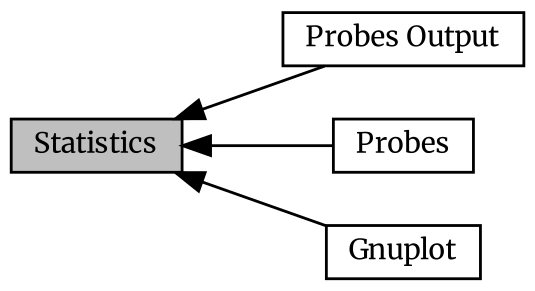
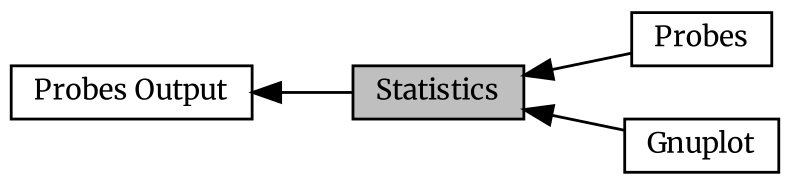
(263, 88) -> (317, 92)
